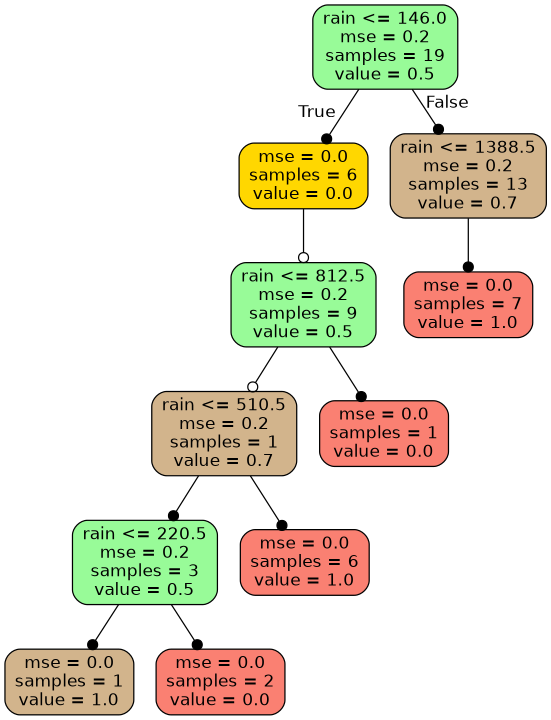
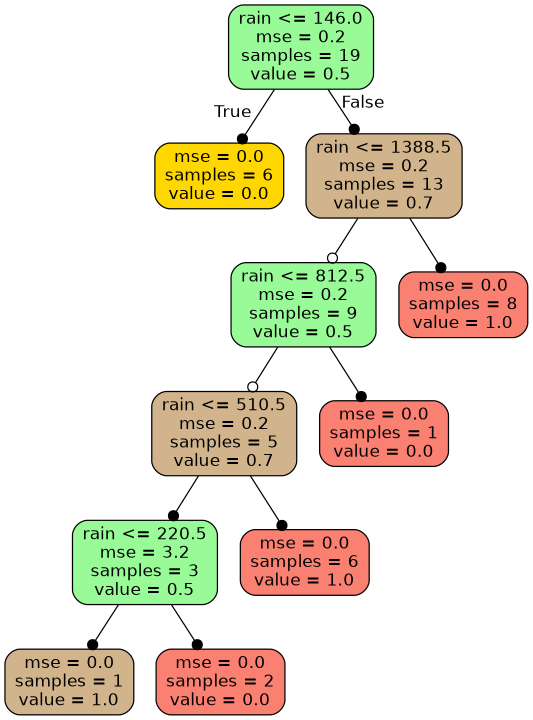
(304, 231) -> (347, 236)
(468, 305) -> (463, 305)
(224, 434) -> (224, 434)
(145, 562) -> (145, 562)
